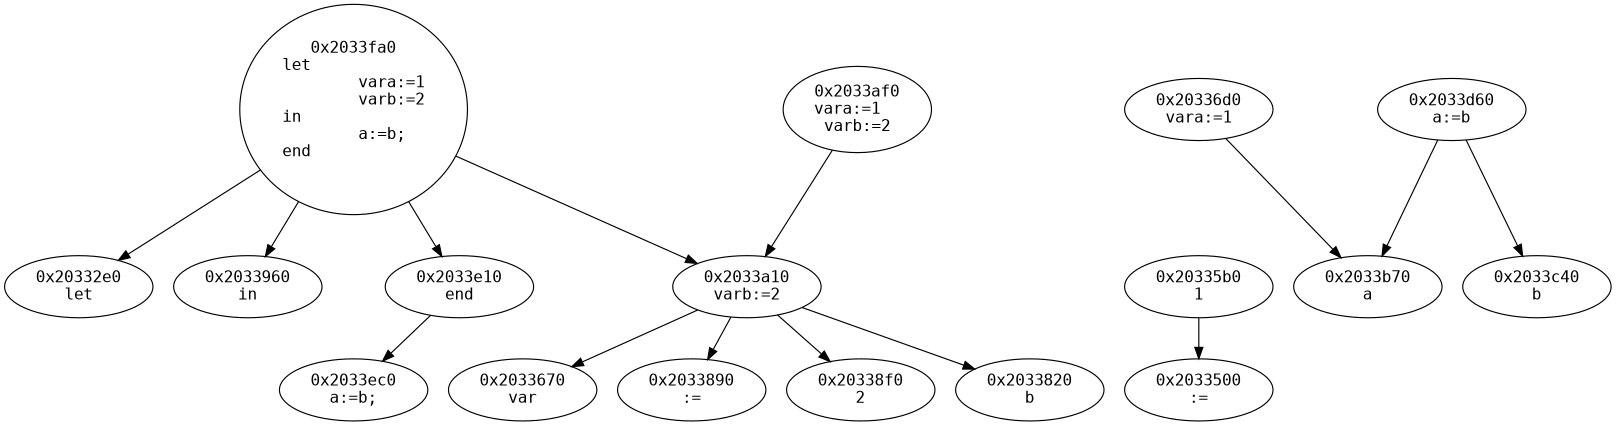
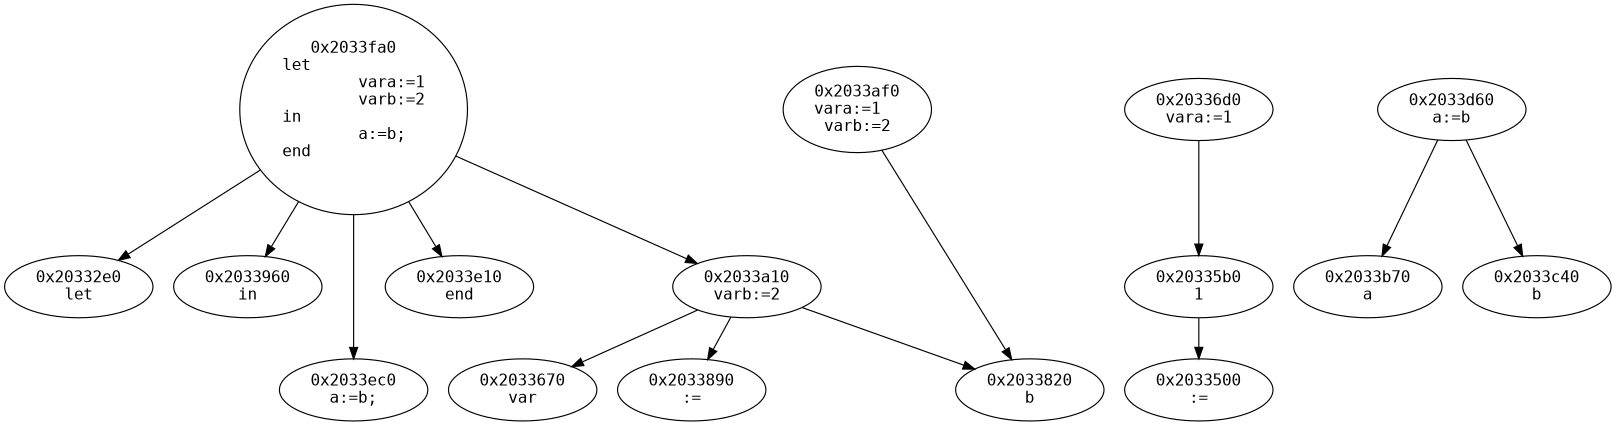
(1279, 194) -> (1199, 192)
(802, 198) -> (944, 250)
(411, 334) -> (354, 281)
(861, 390) -> none
